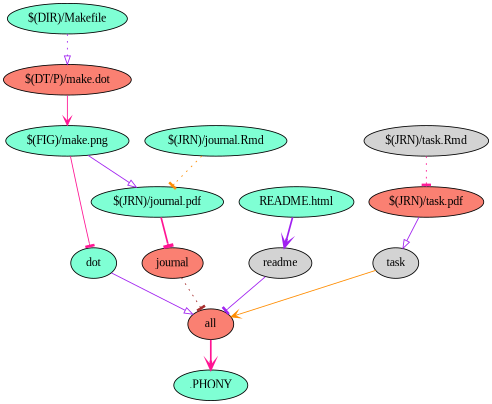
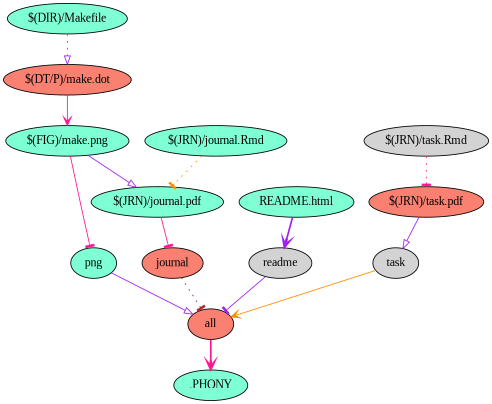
(164, 230) -> (164, 230)
(94, 263) -> (94, 263)
